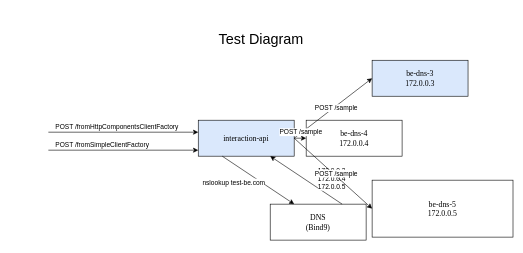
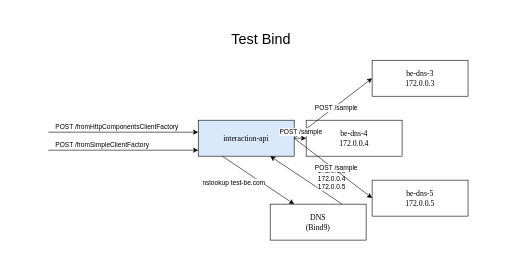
(261, 39) -> (261, 39)
(420, 78) -> (420, 78)
(443, 209) -> (420, 198)
